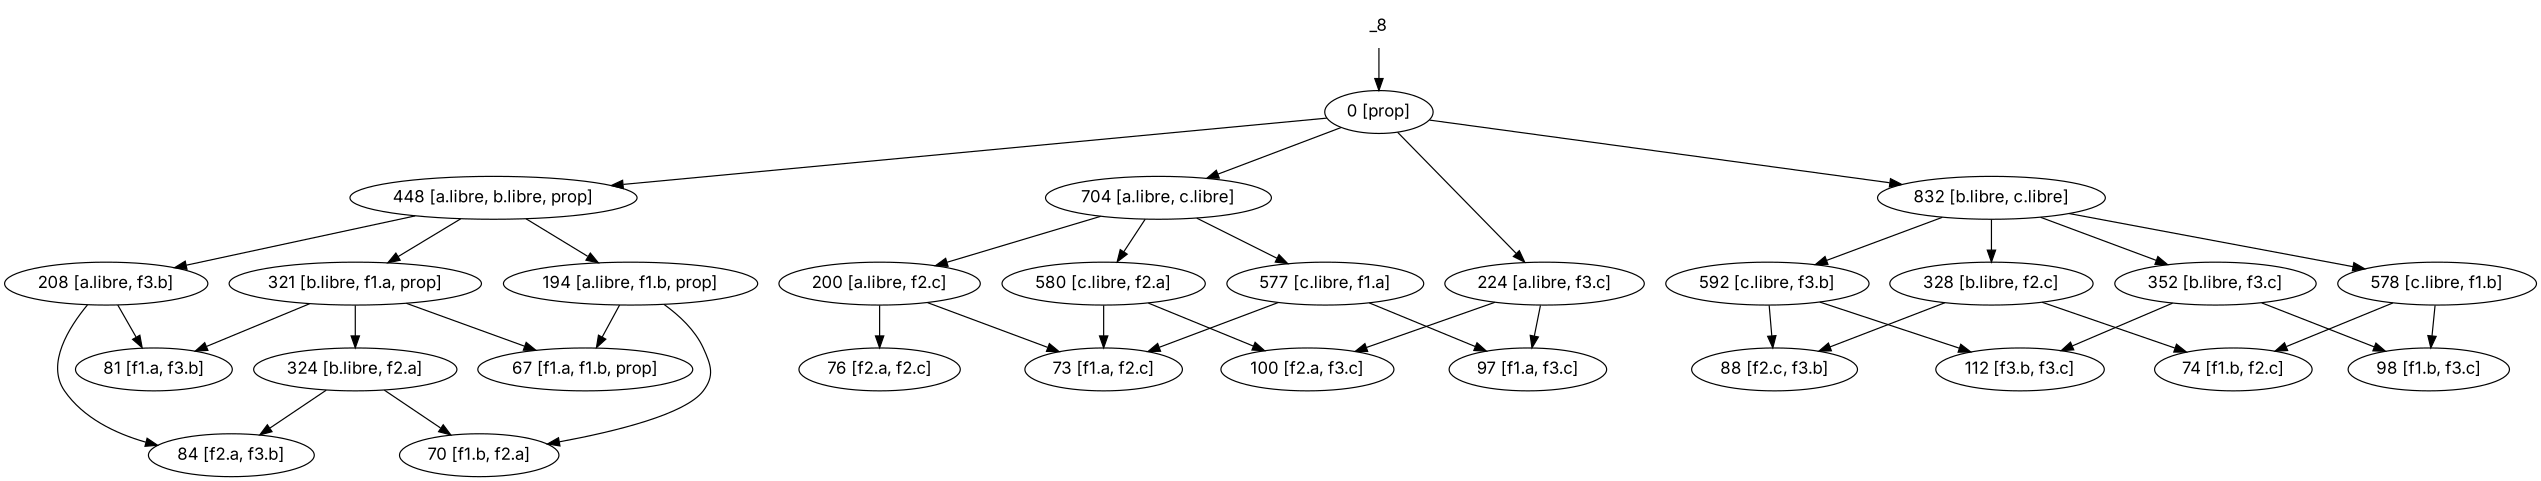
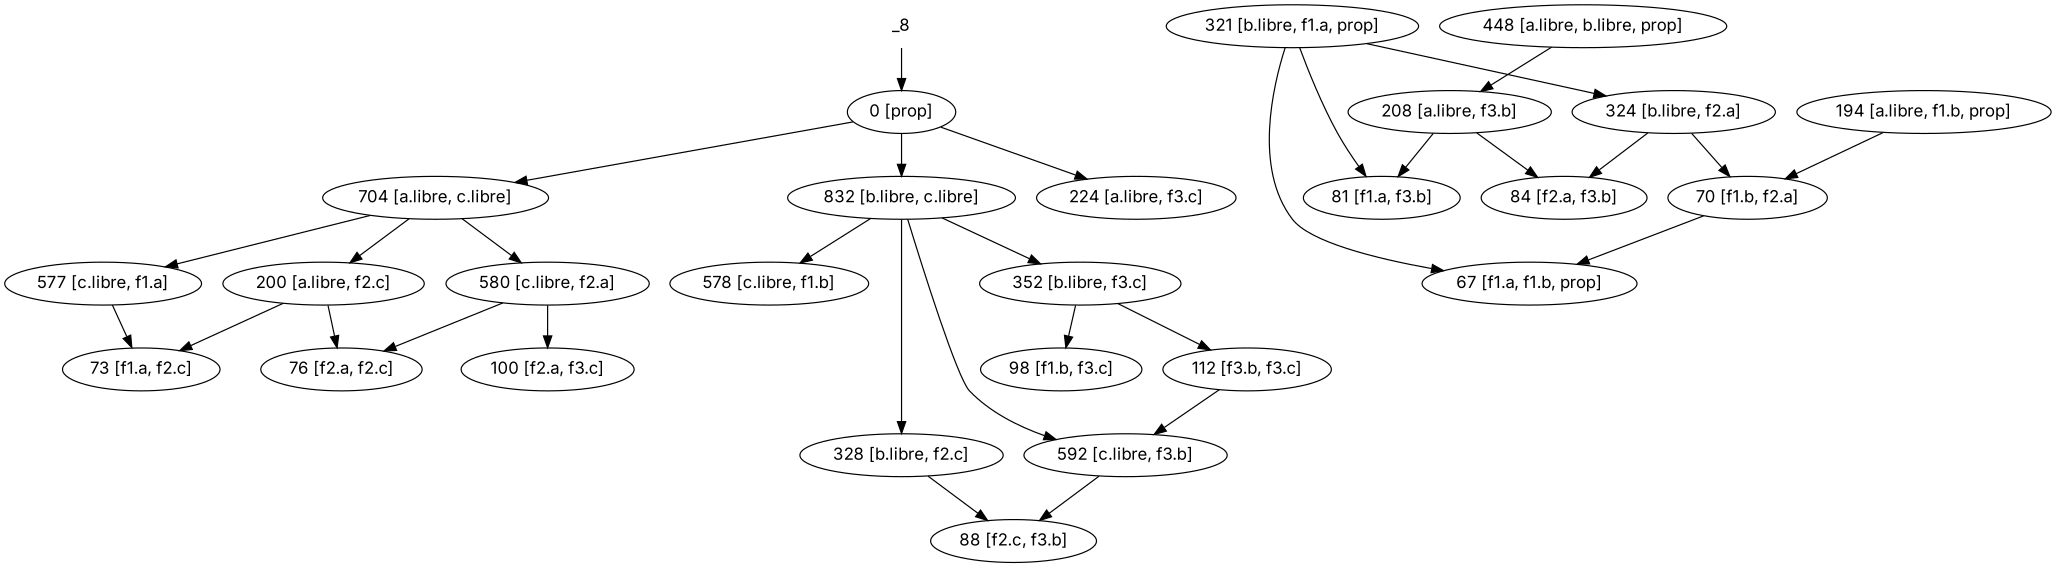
(975, 151) -> none
(429, 238) -> none
(557, 238) -> none
(611, 321) -> (1646, 238)
(1104, 321) -> (449, 325)
(2434, 321) -> none
(1437, 323) -> none
(1900, 329) -> (1192, 409)
(1528, 369) -> none
(2233, 369) -> none
